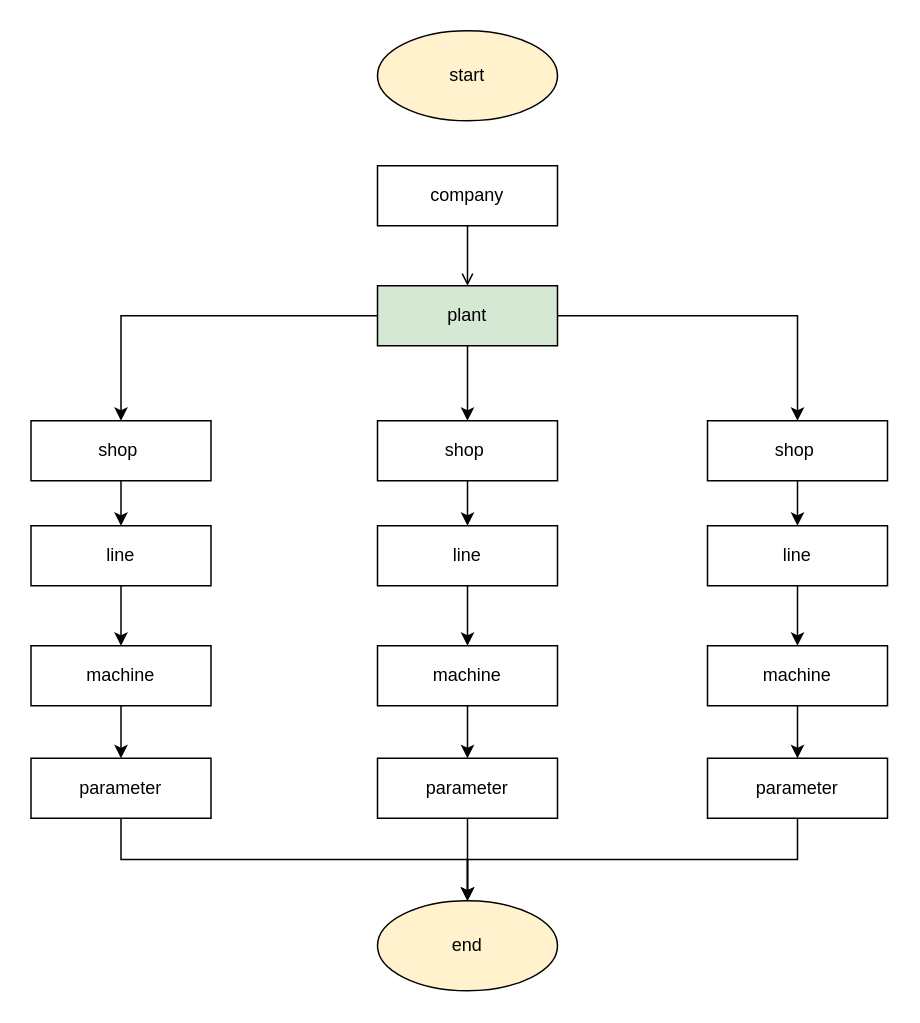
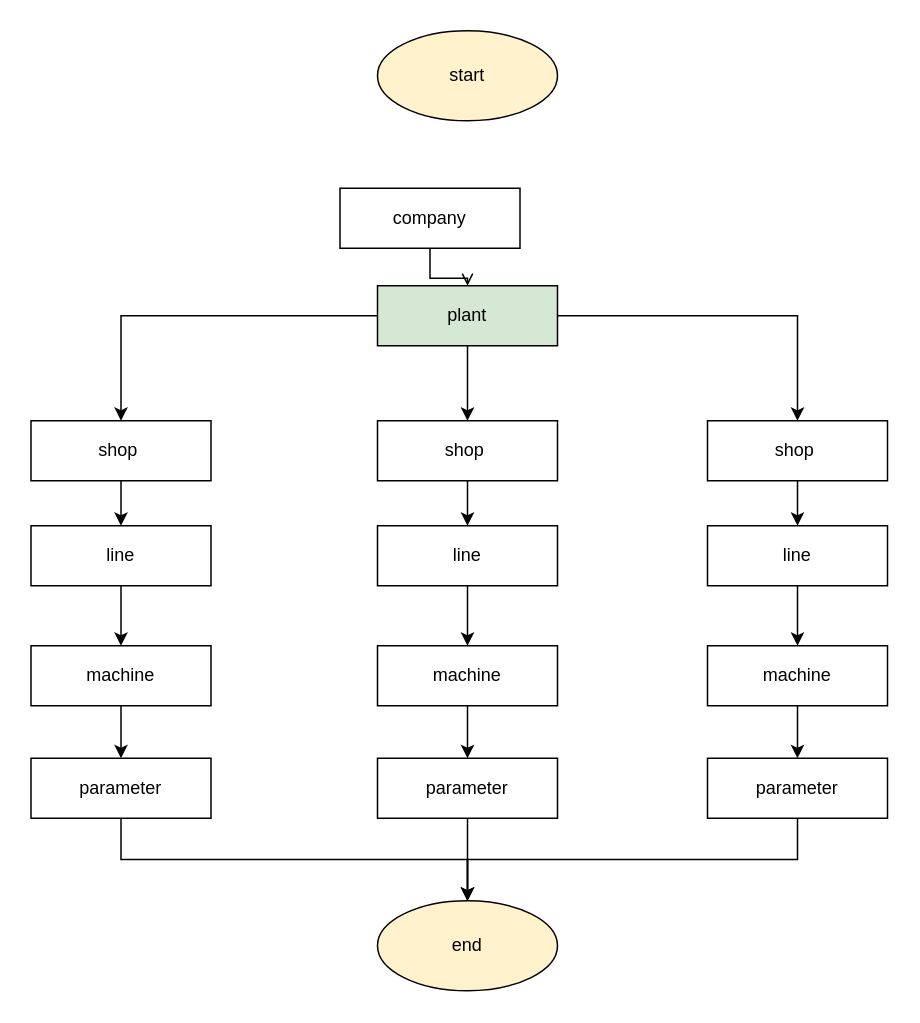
(467, 196) -> (430, 218)
